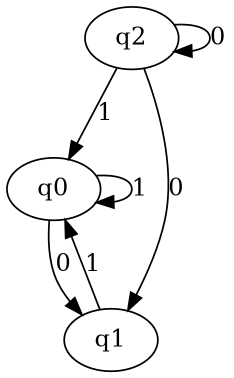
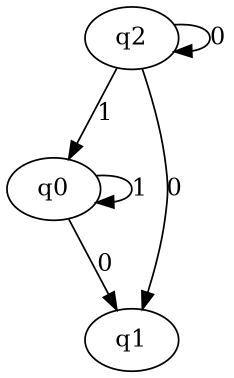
(86, 273) -> none
